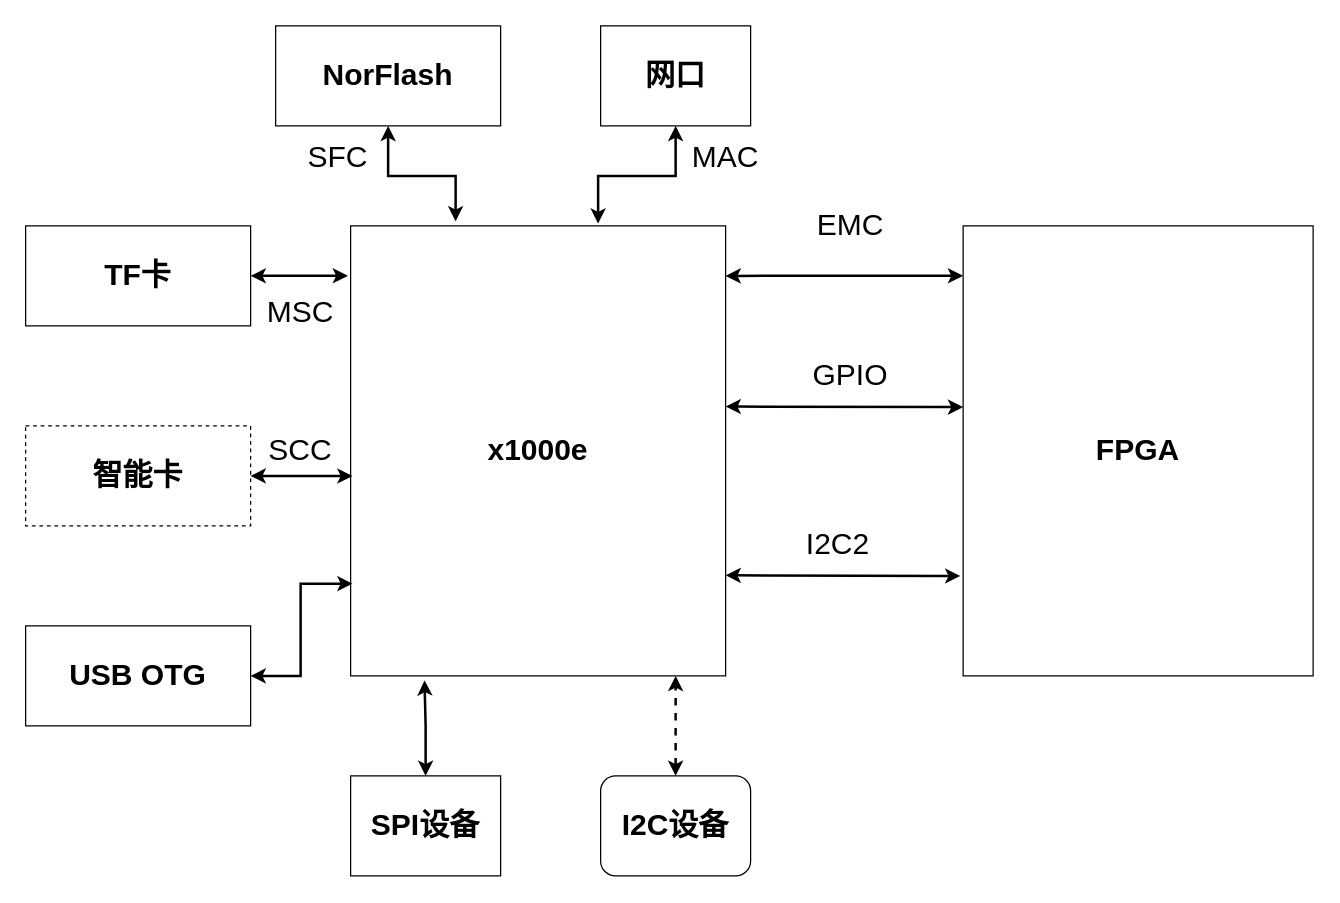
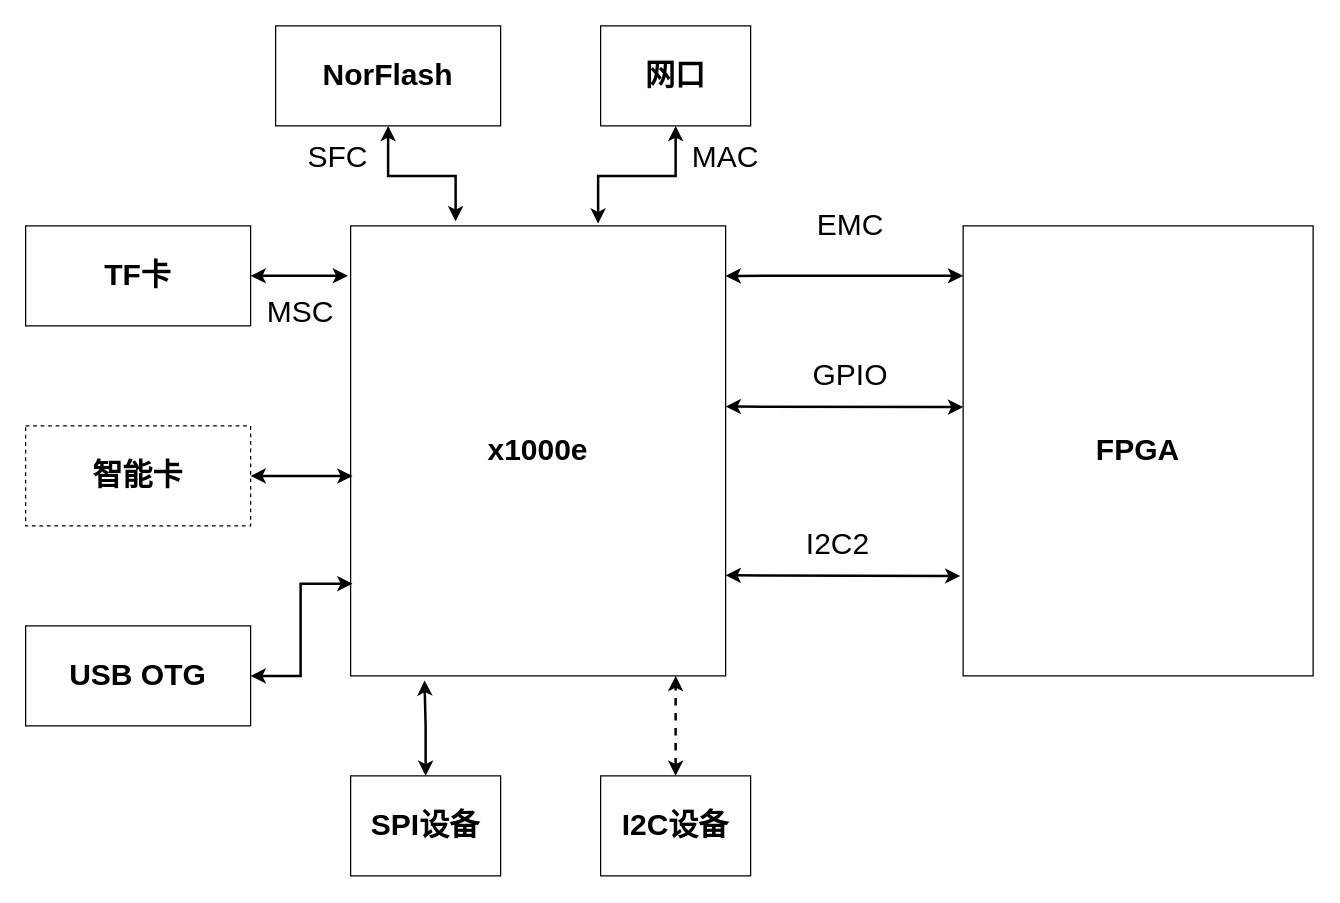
(301, 451) -> none
(676, 826) -> (676, 826)
